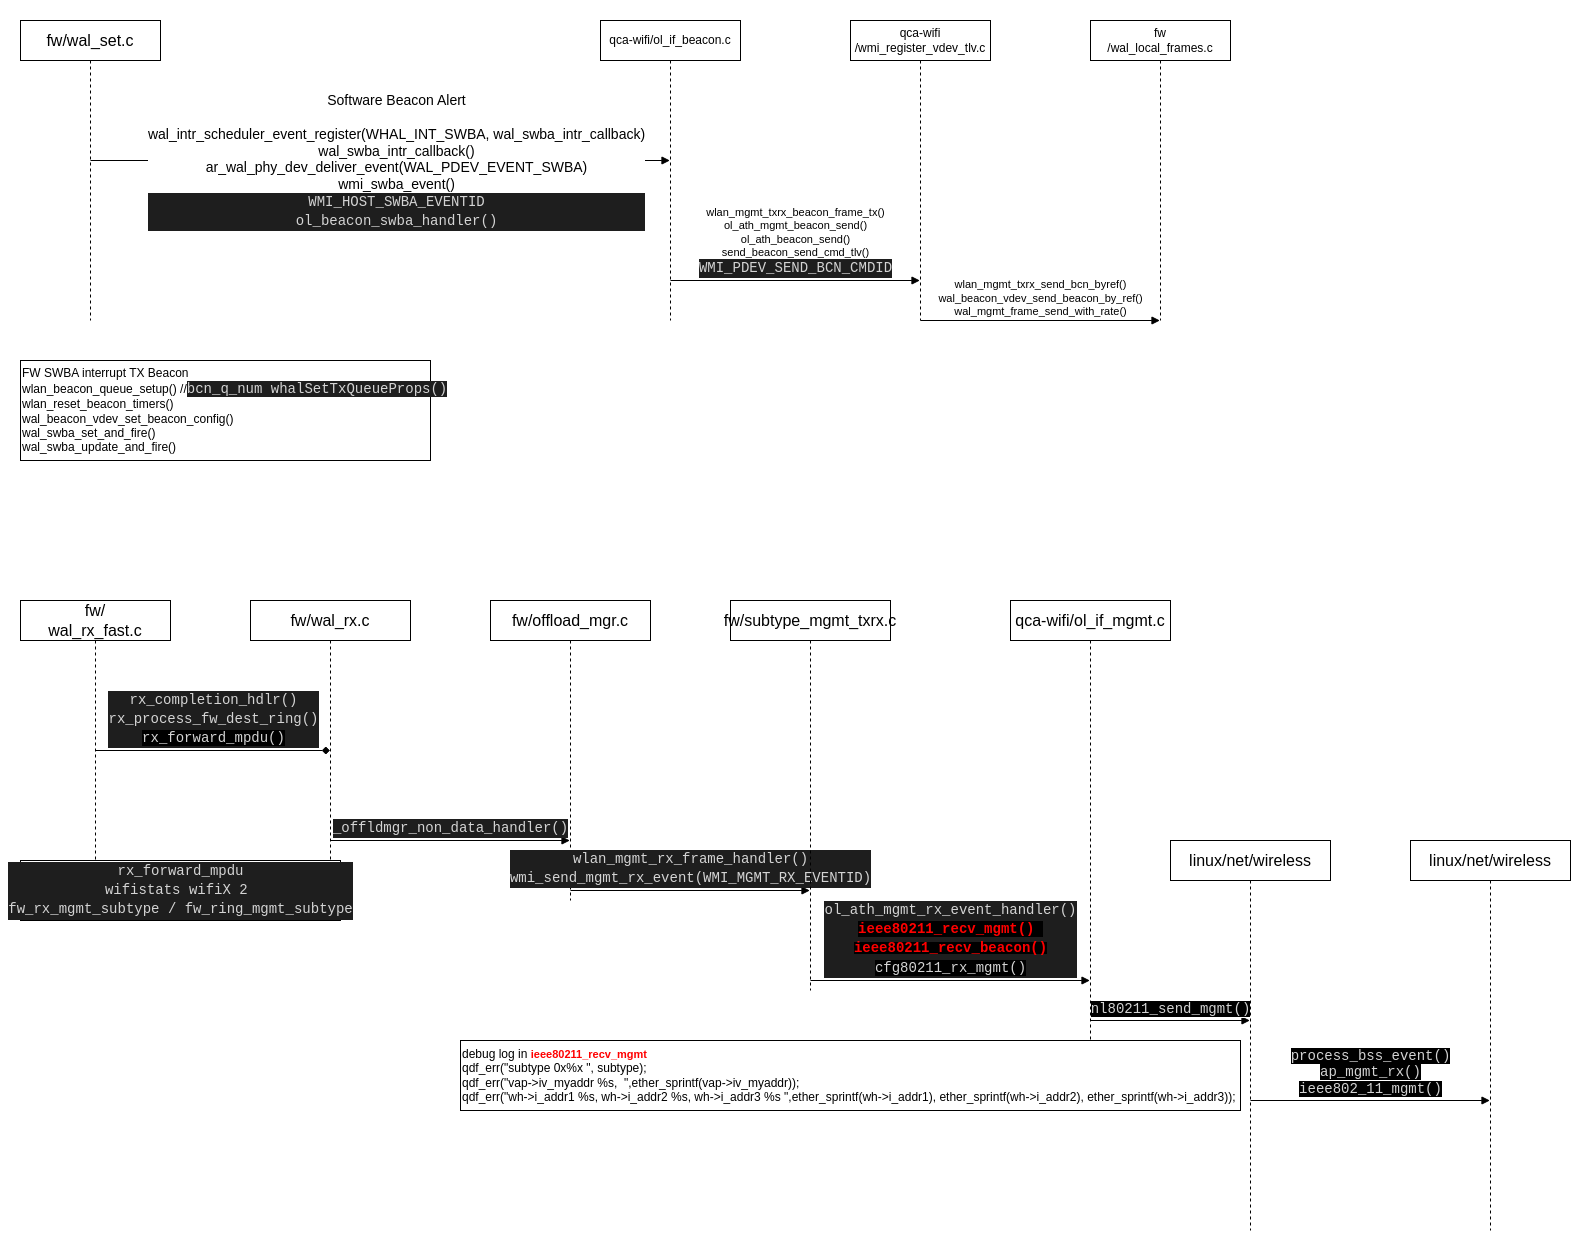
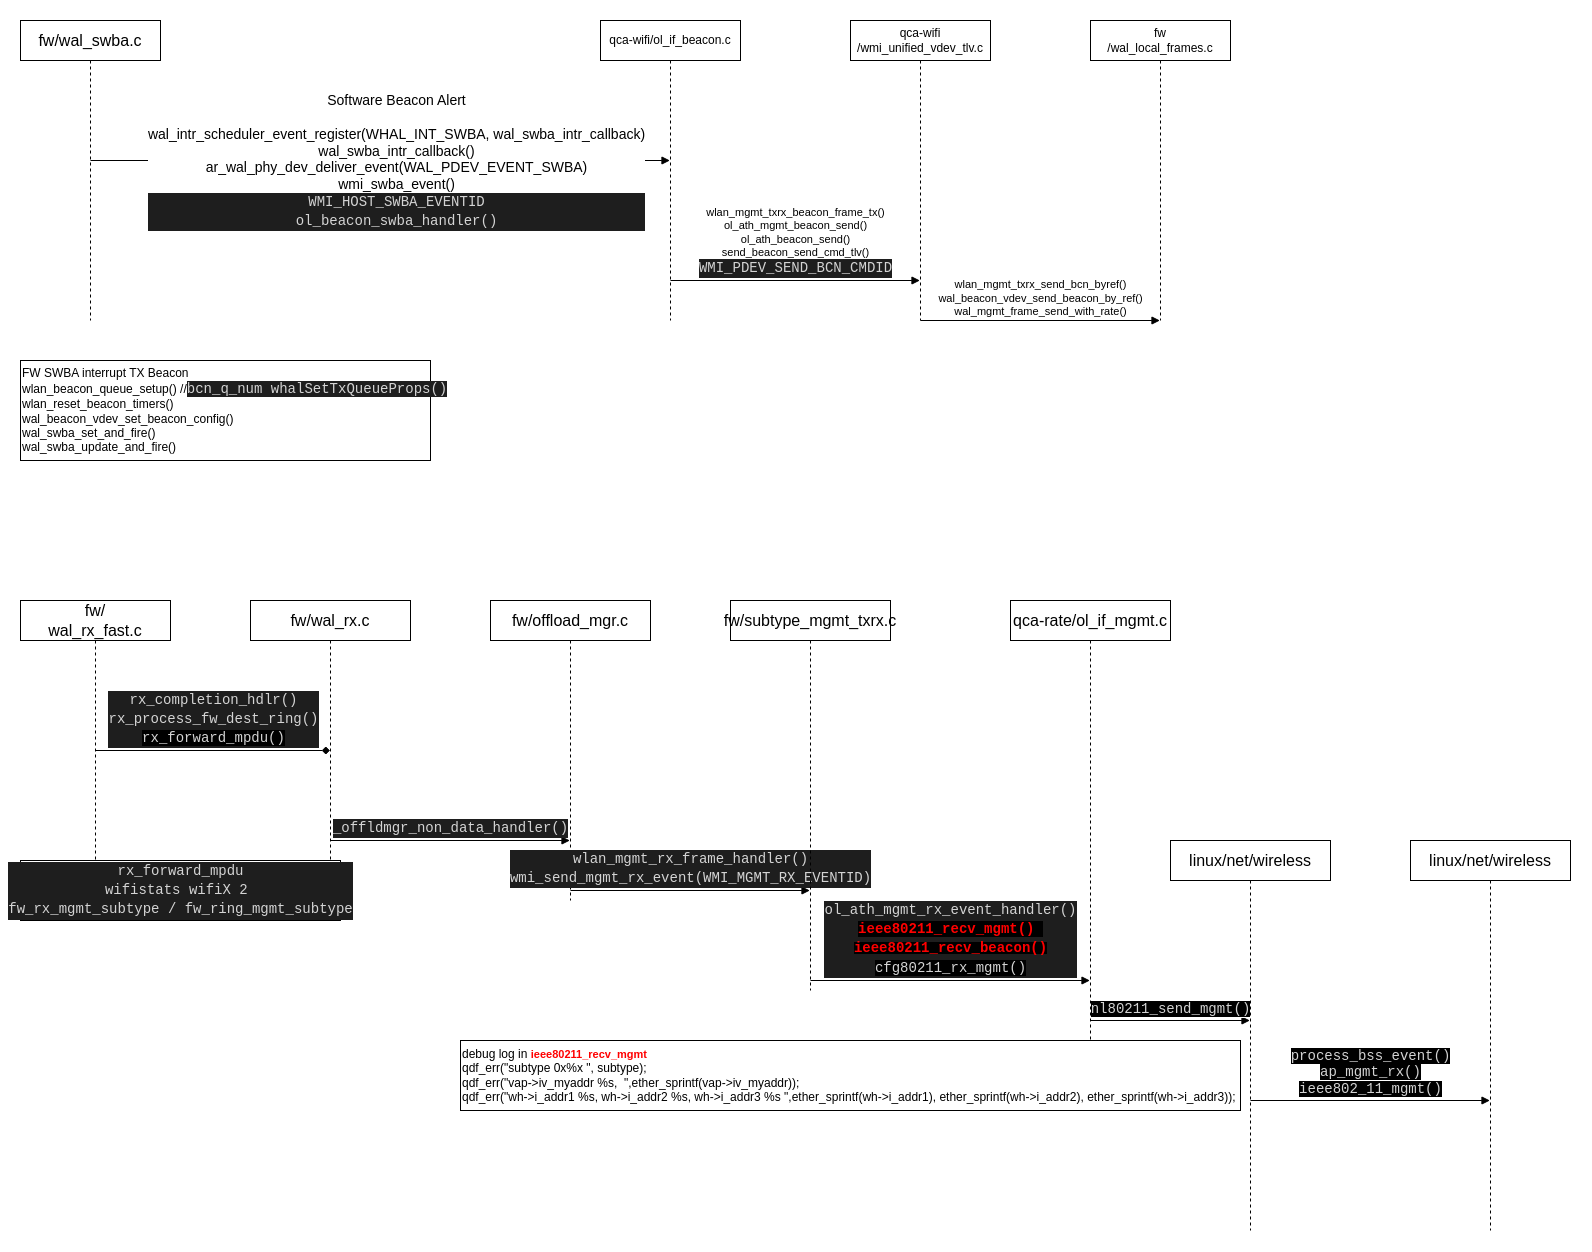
(91, 41) -> (91, 41)
(921, 41) -> (921, 41)
(1091, 621) -> (1091, 621)
